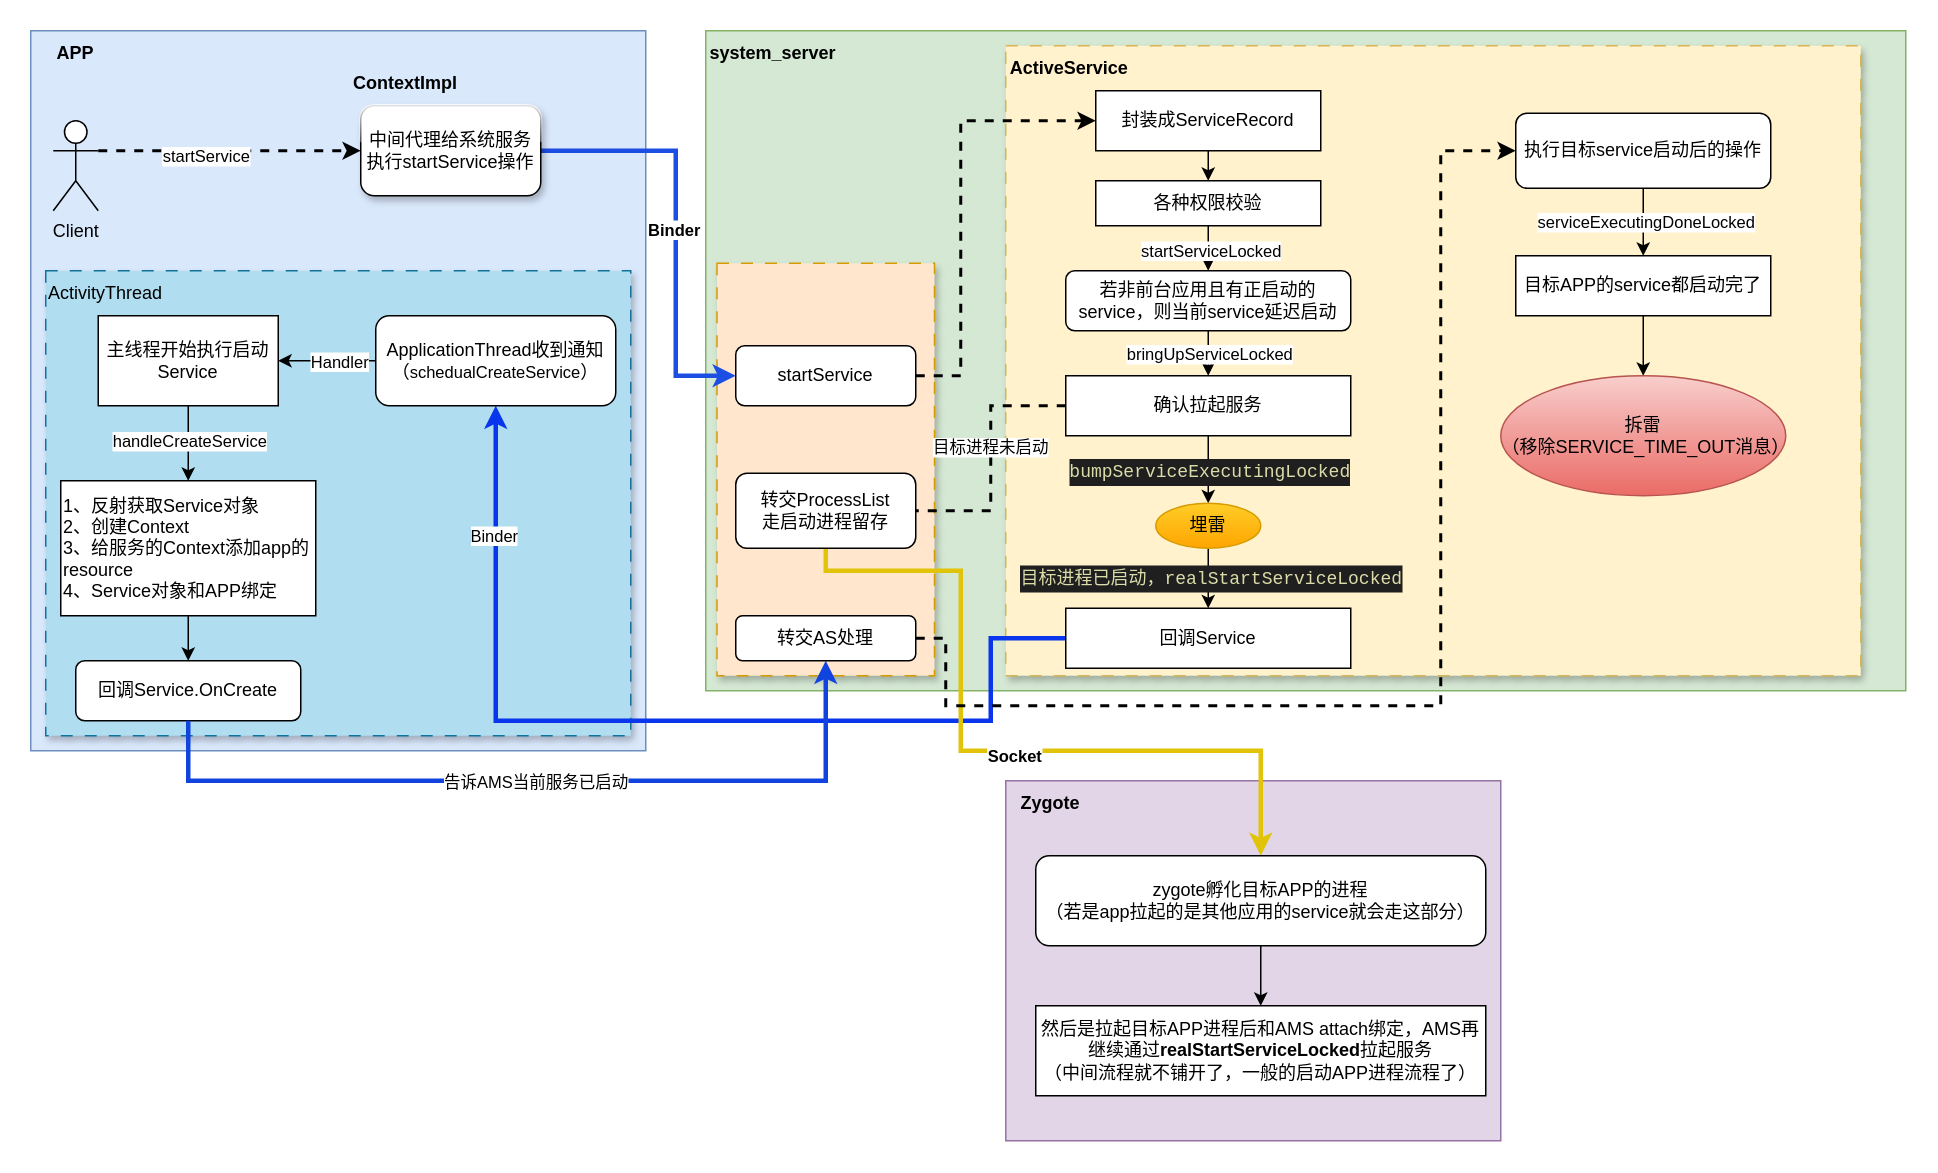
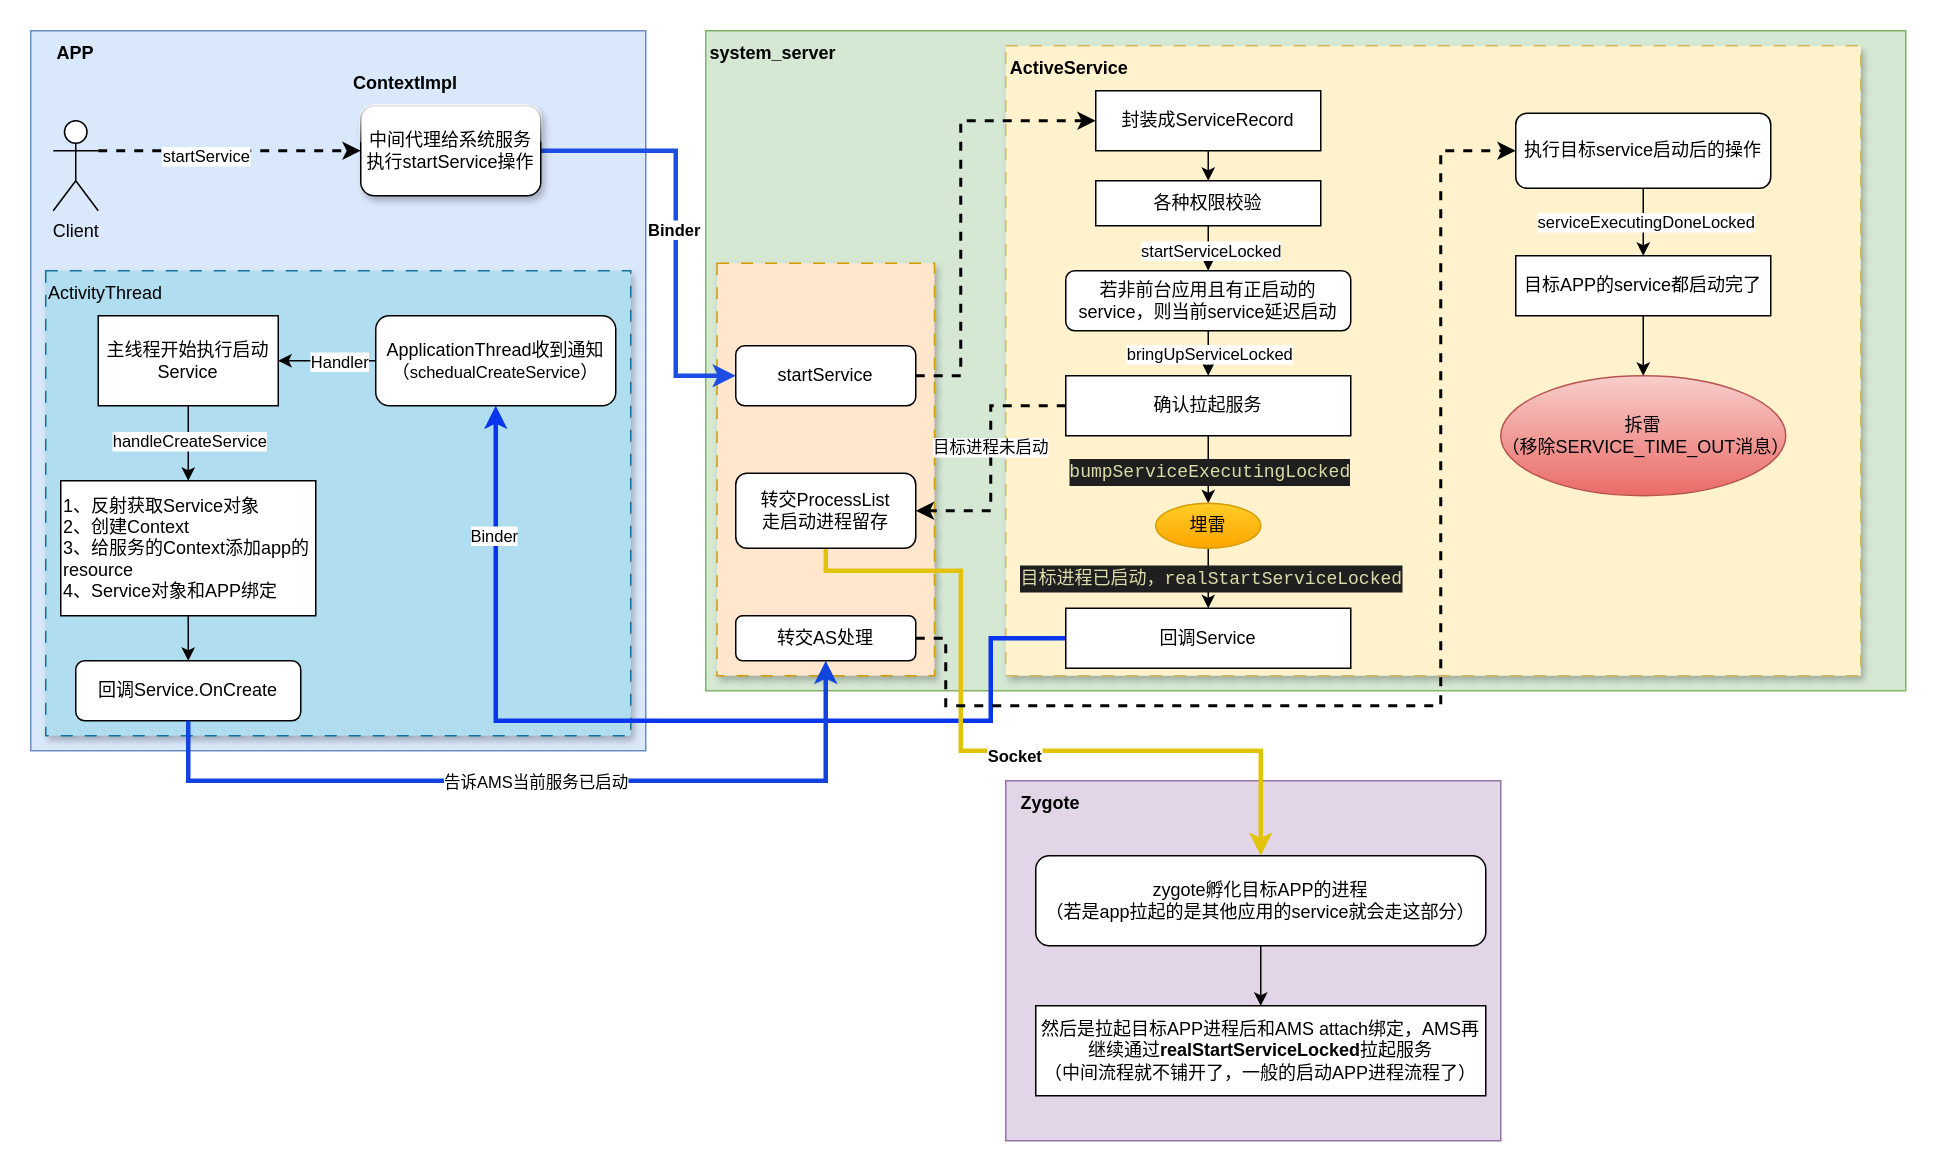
(924, 511) -> (930, 511)
